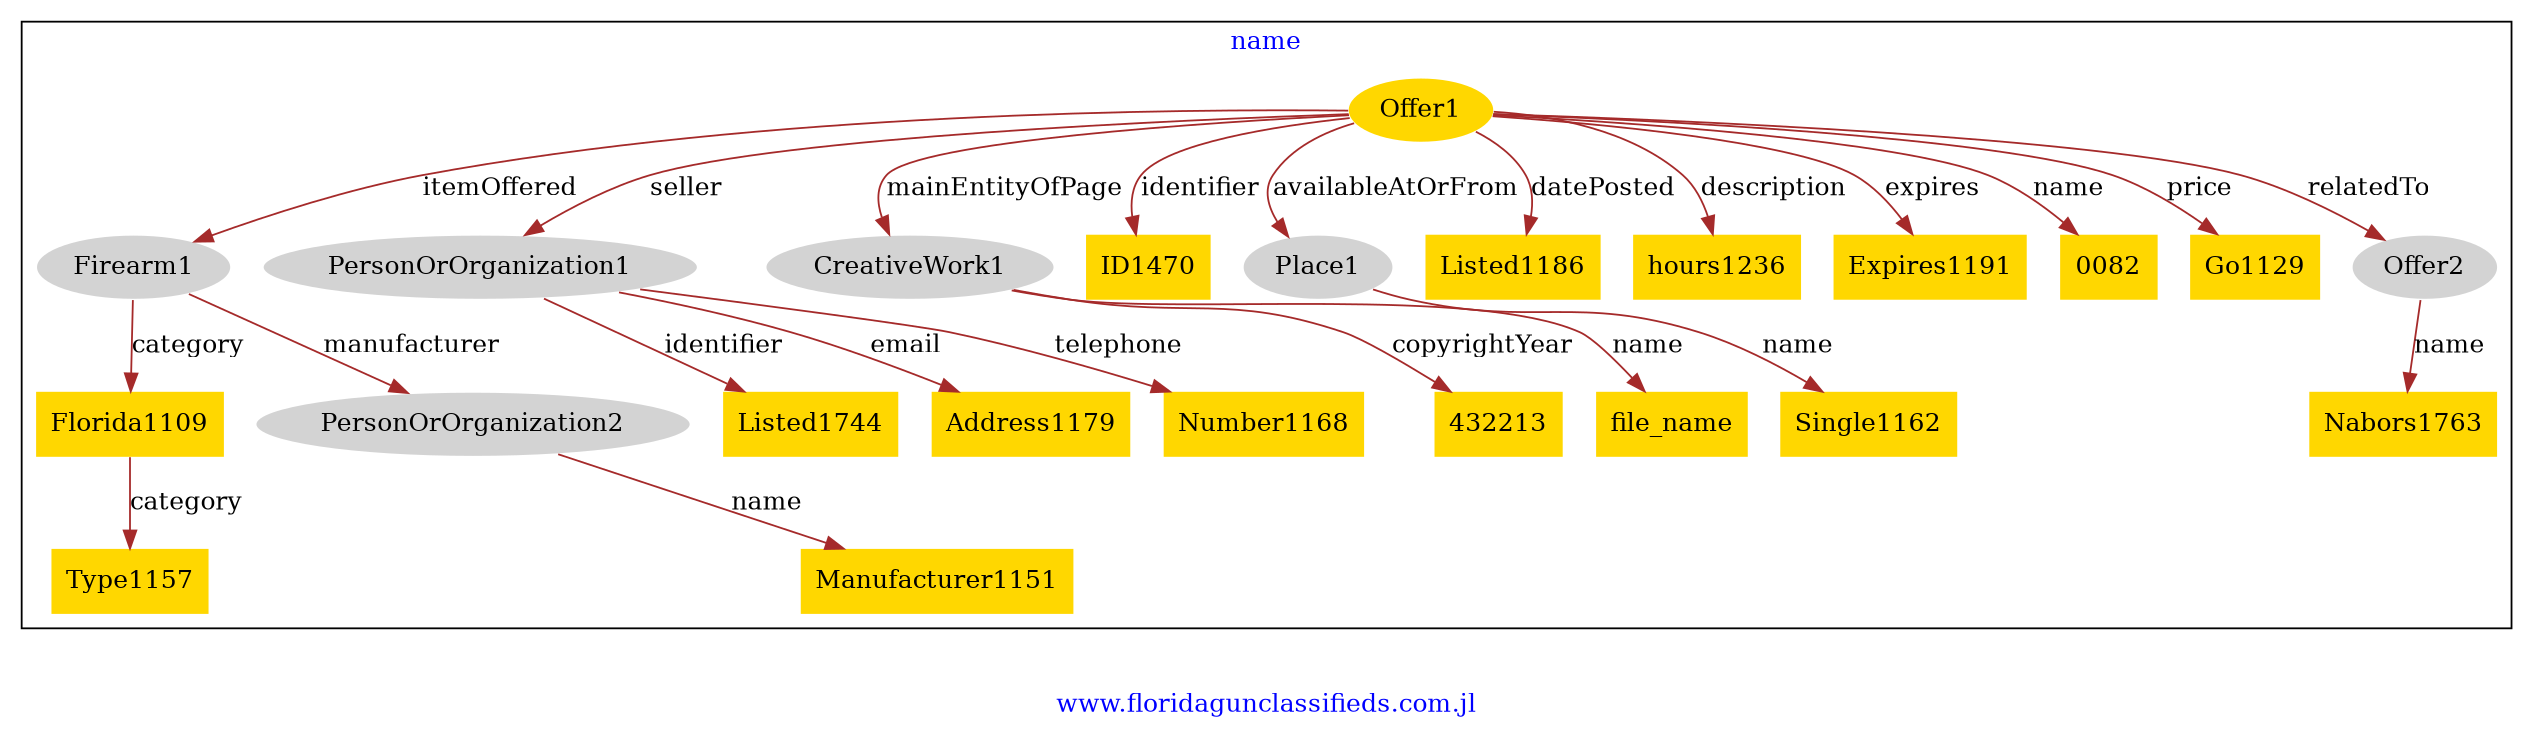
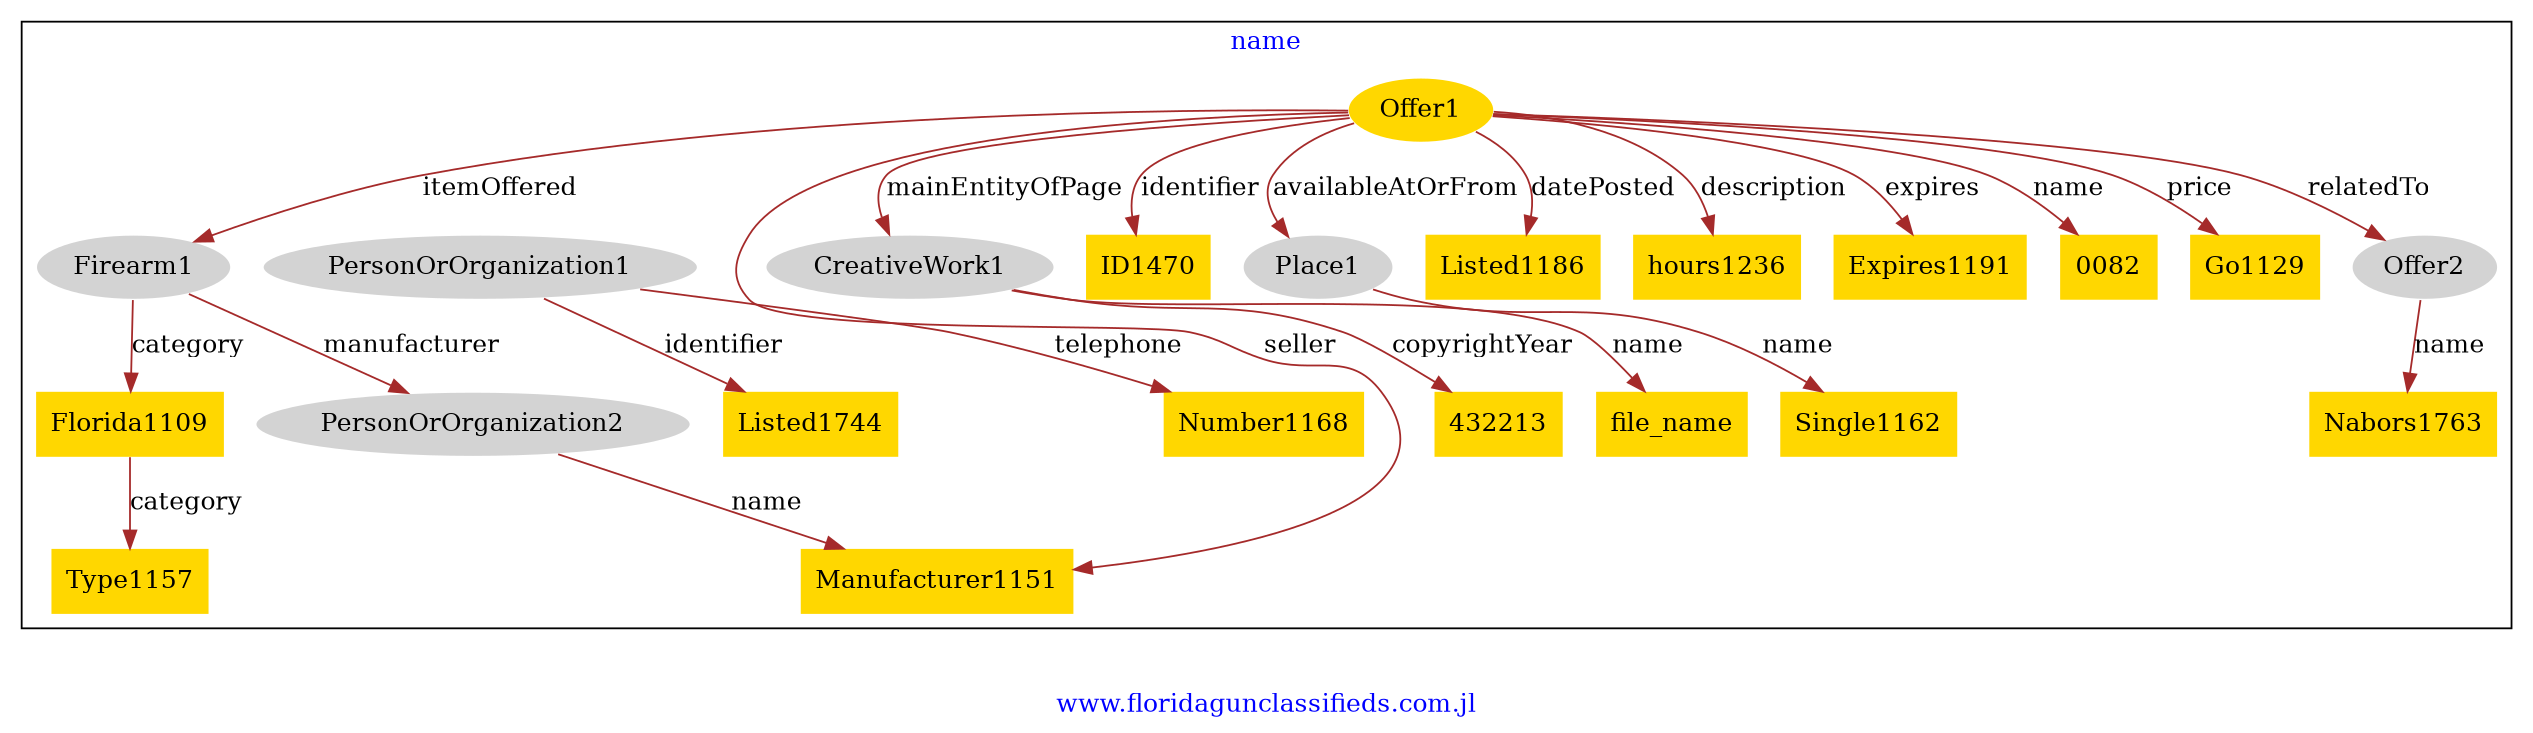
(938, 136) -> (1013, 326)
(1031, 424) -> none
